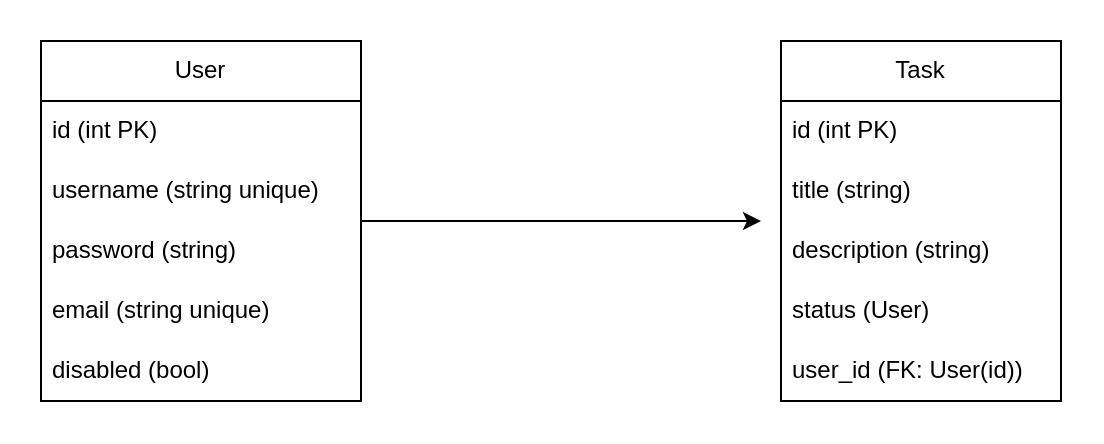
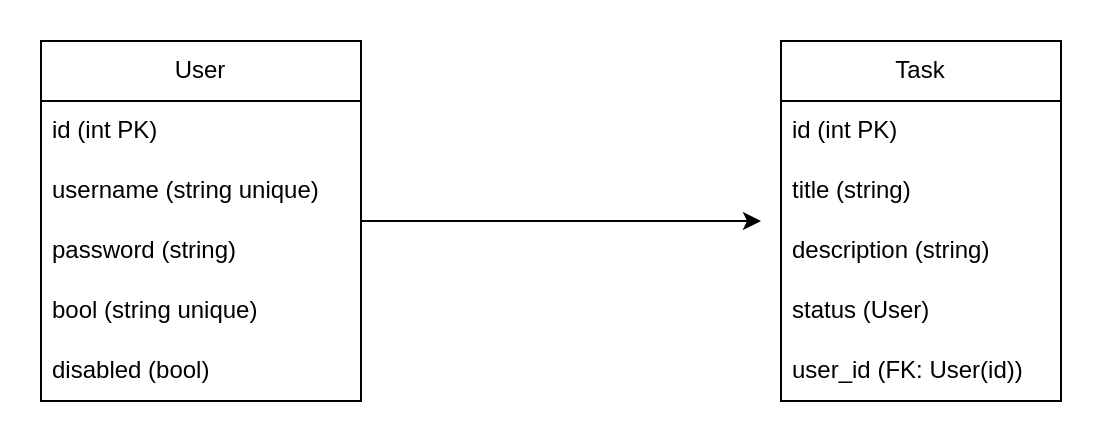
(175, 311) -> (172, 311)
